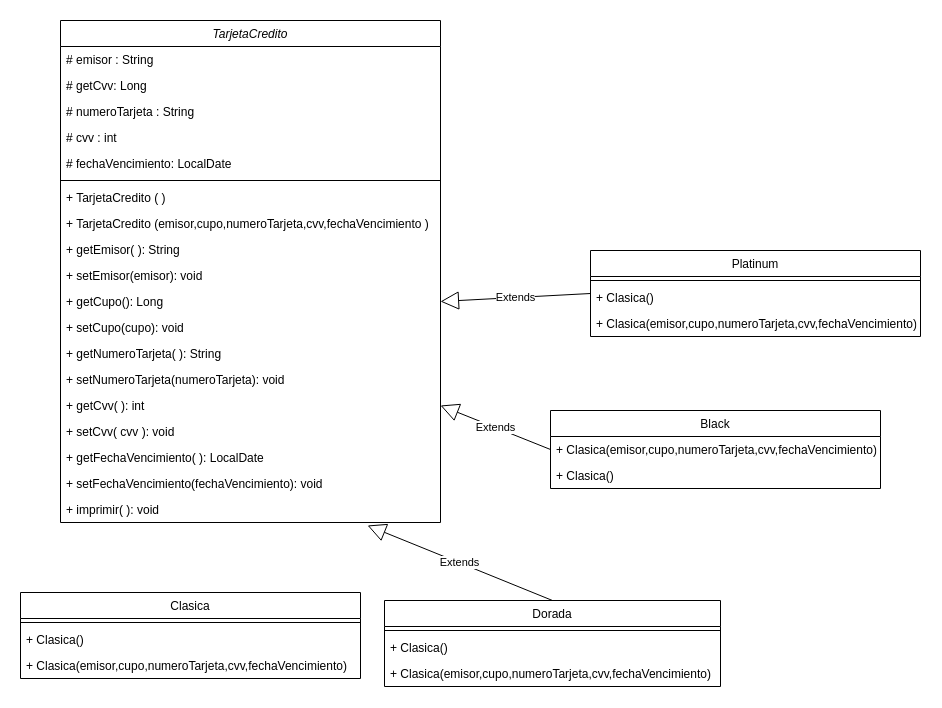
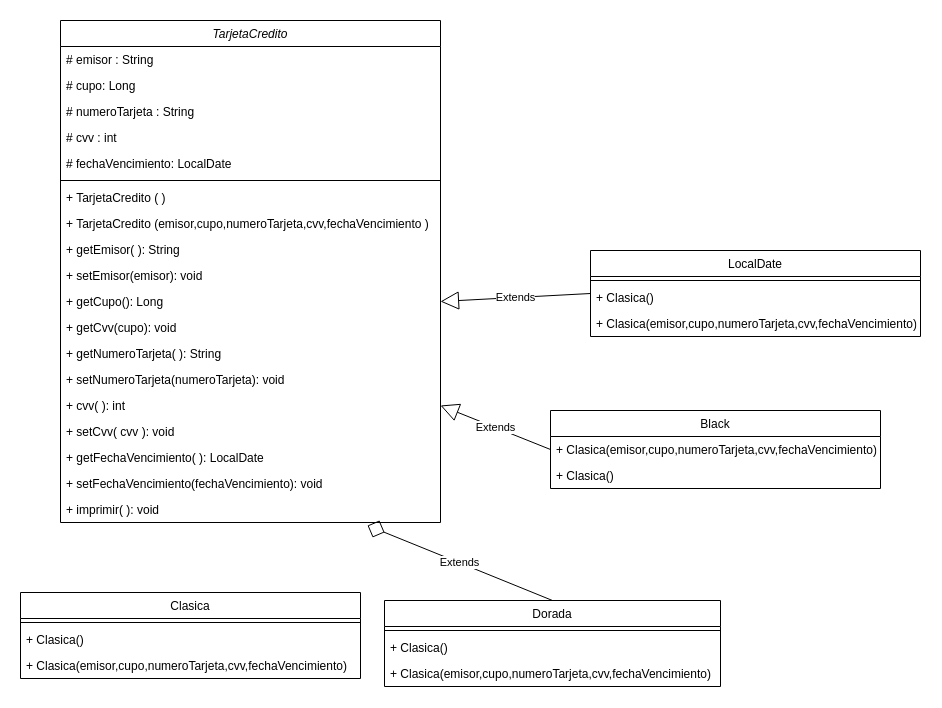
(108, 86) -> (102, 86)
(755, 264) -> (755, 264)
(130, 328) -> (127, 328)
(112, 406) -> (102, 406)
(385, 533) -> (385, 533)
